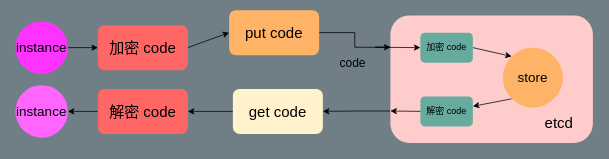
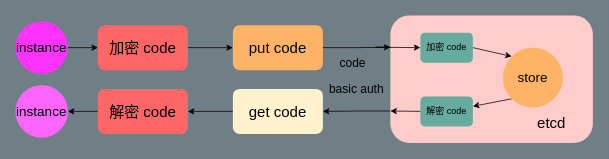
(274, 33) -> (278, 48)
none -> (357, 89)
(559, 123) -> (552, 123)
